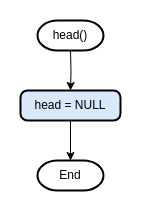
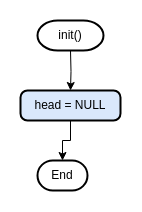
(71, 36) -> (71, 36)
(71, 176) -> (63, 176)
